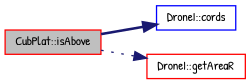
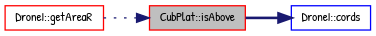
(118, 53) -> (120, 18)
